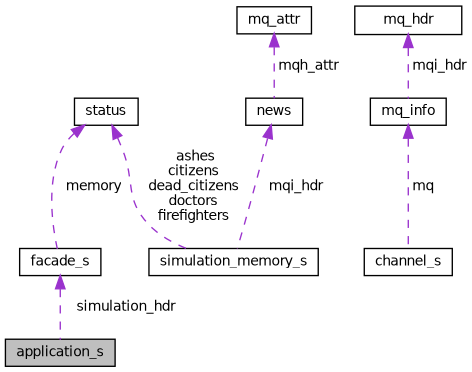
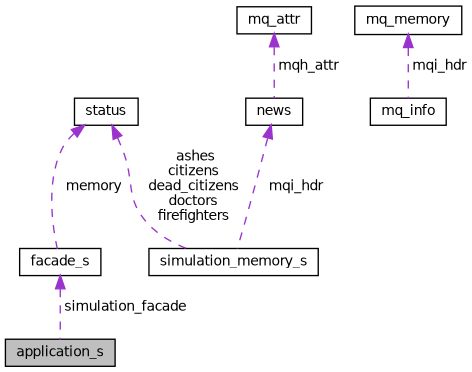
(408, 20) -> (408, 20)
(408, 262) -> none
(124, 307) -> (124, 307)
